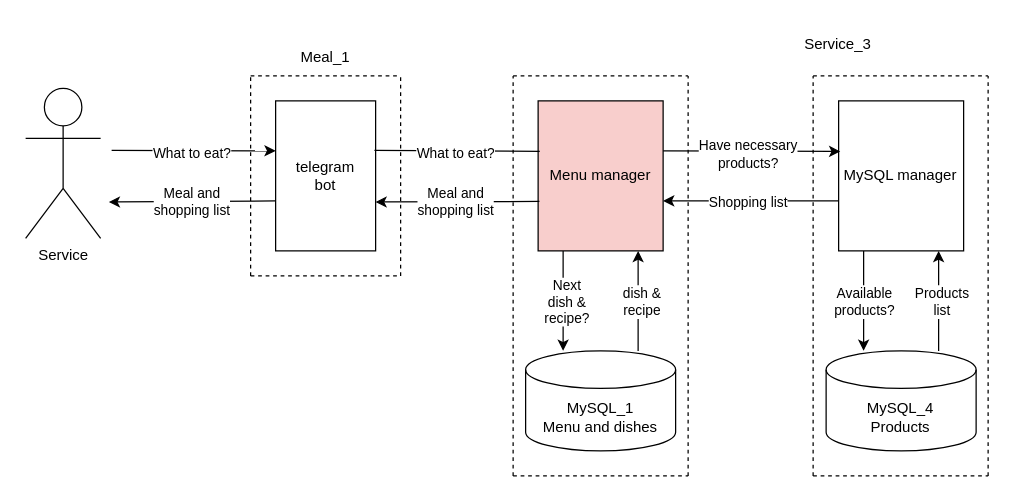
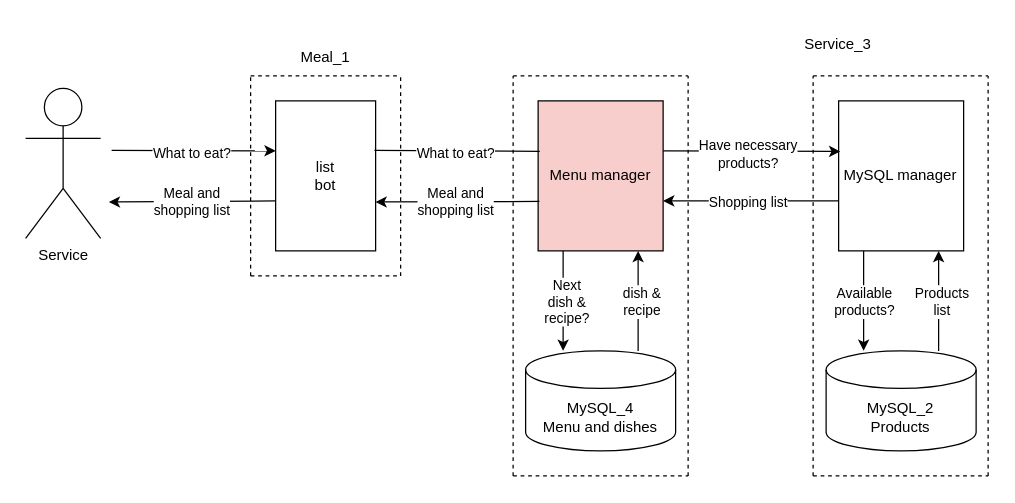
(326, 176) -> (326, 176)
(601, 417) -> (601, 417)
(901, 417) -> (901, 417)
